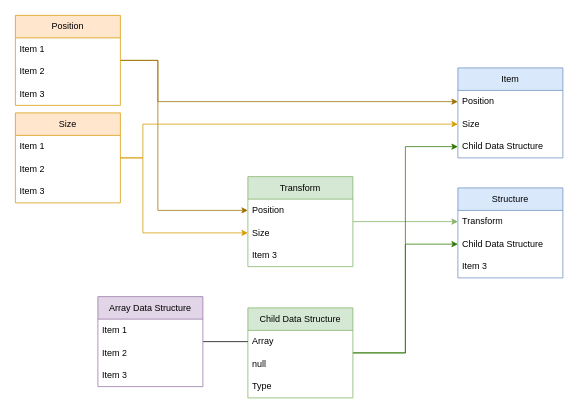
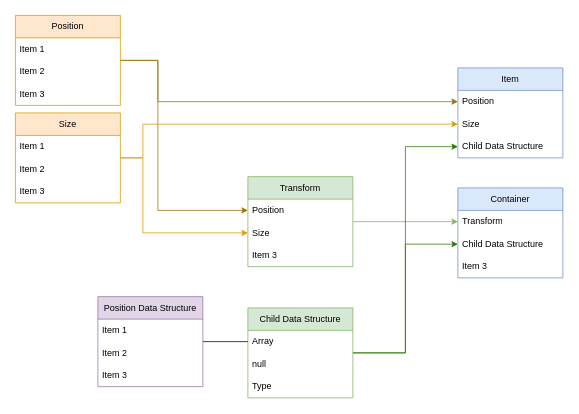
(510, 199) -> (510, 199)
(150, 308) -> (150, 308)
